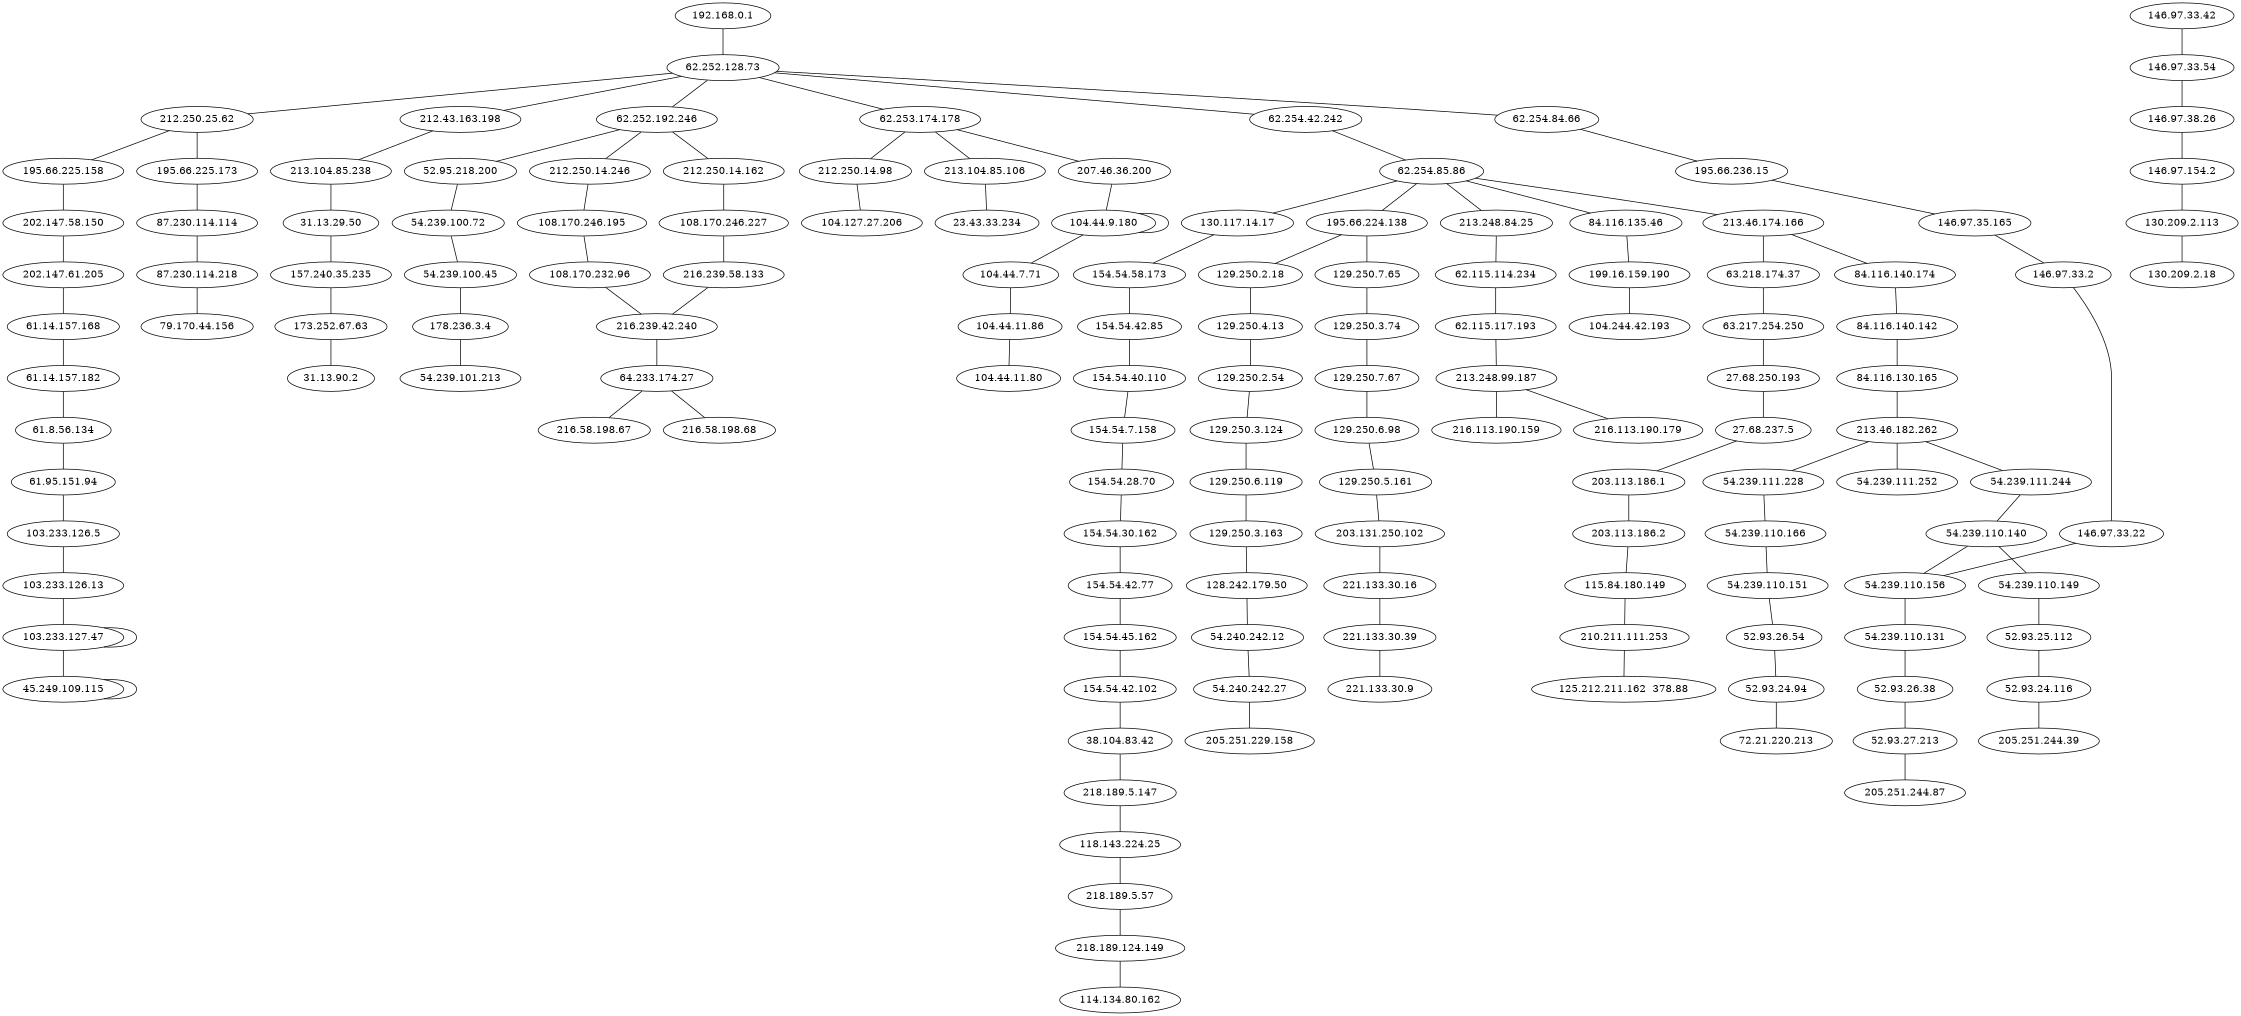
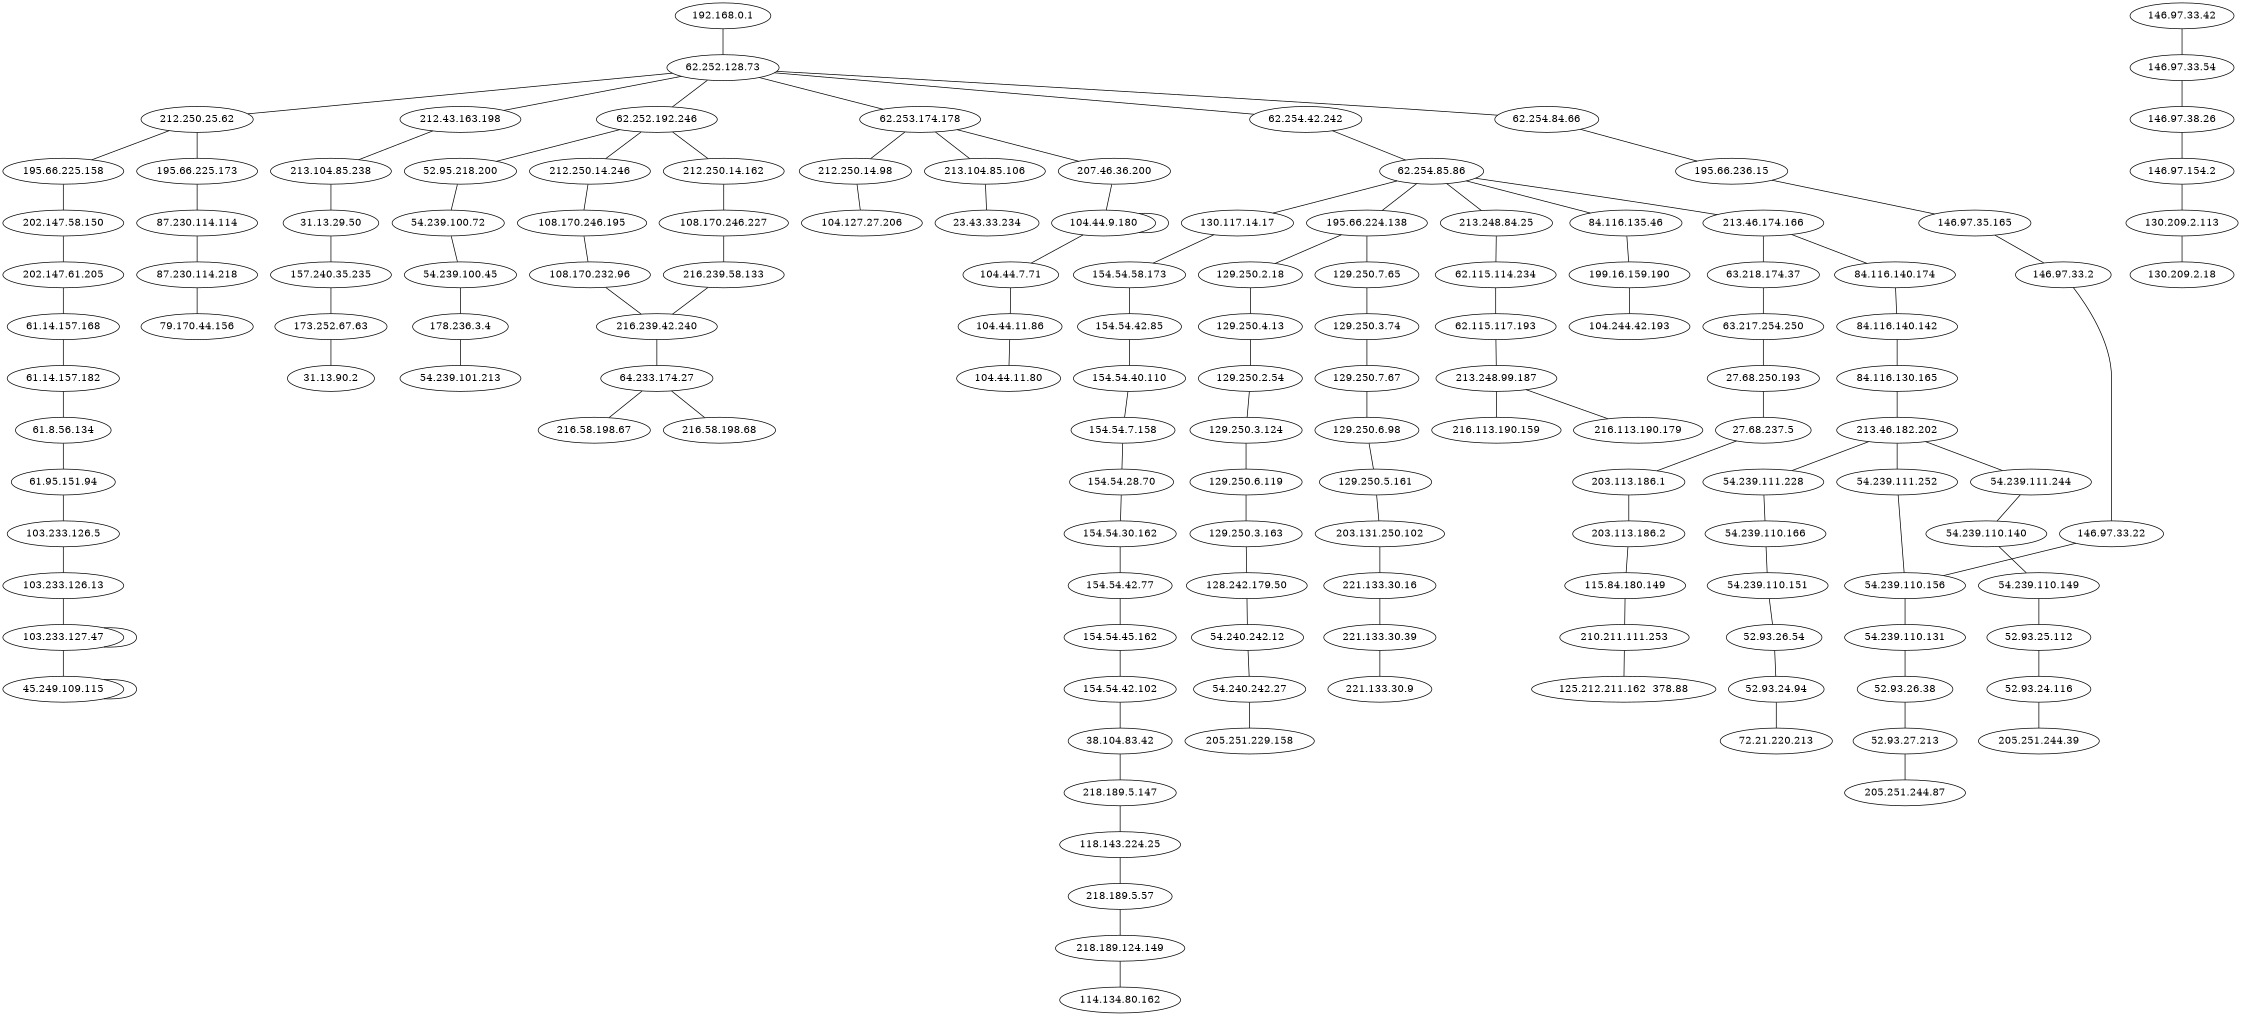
(1897, 430) -> (1897, 430)
(1946, 560) -> (1901, 534)
